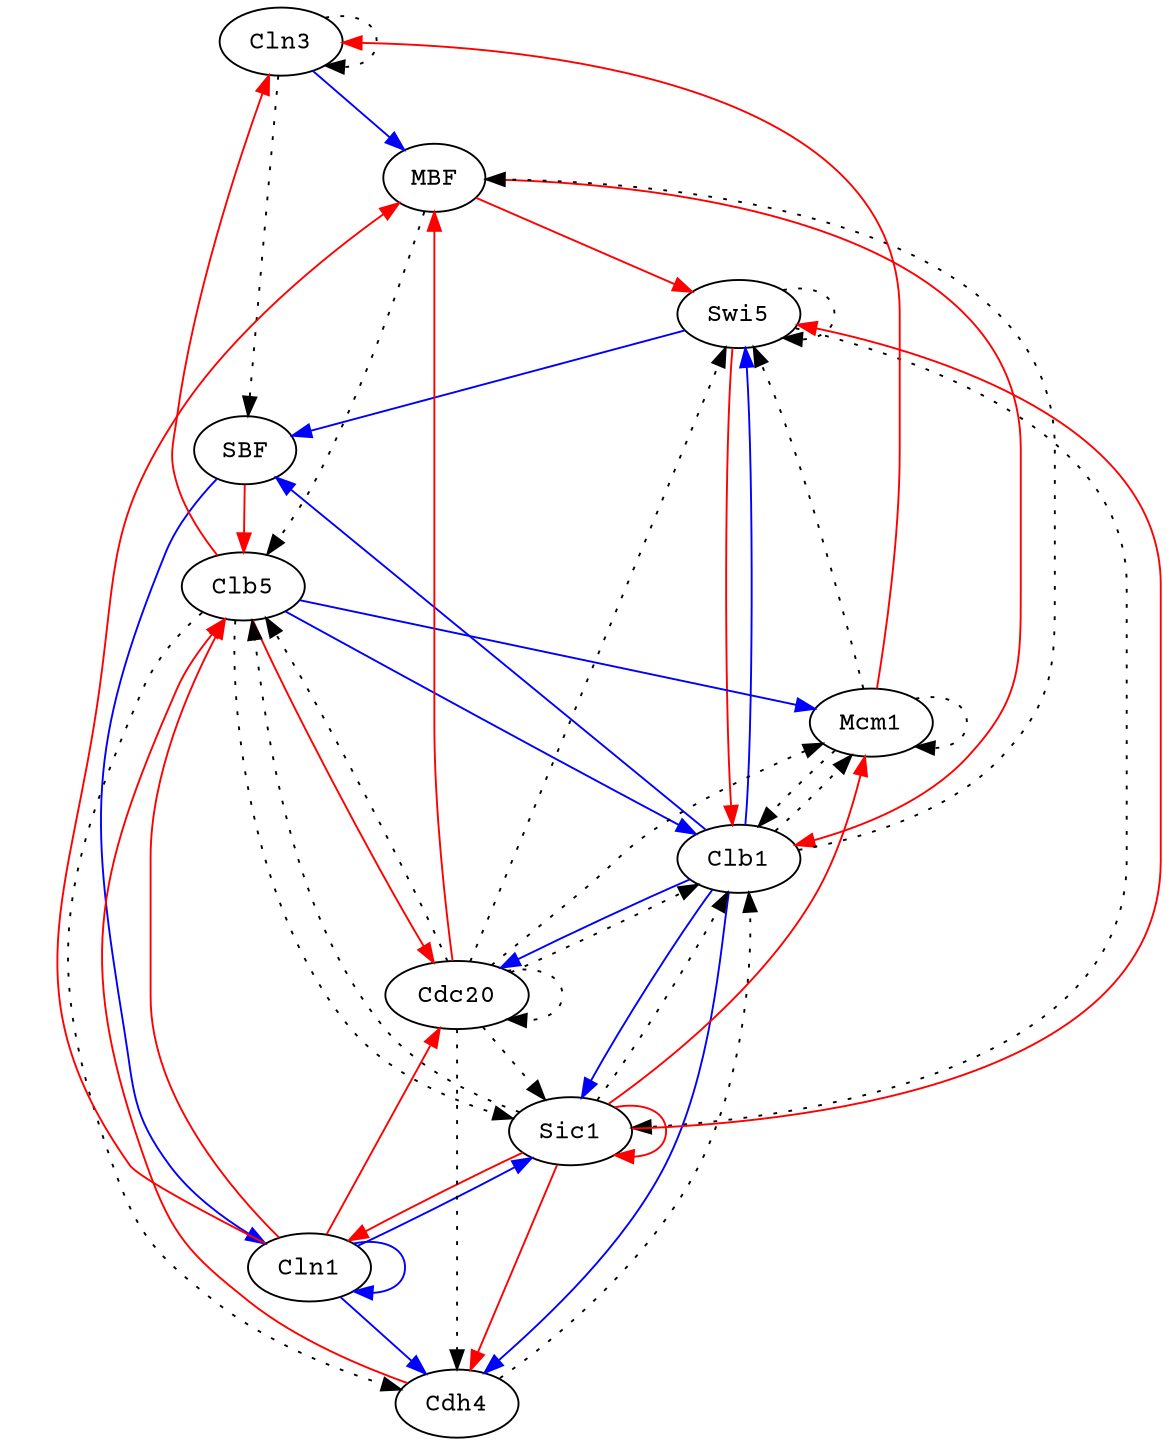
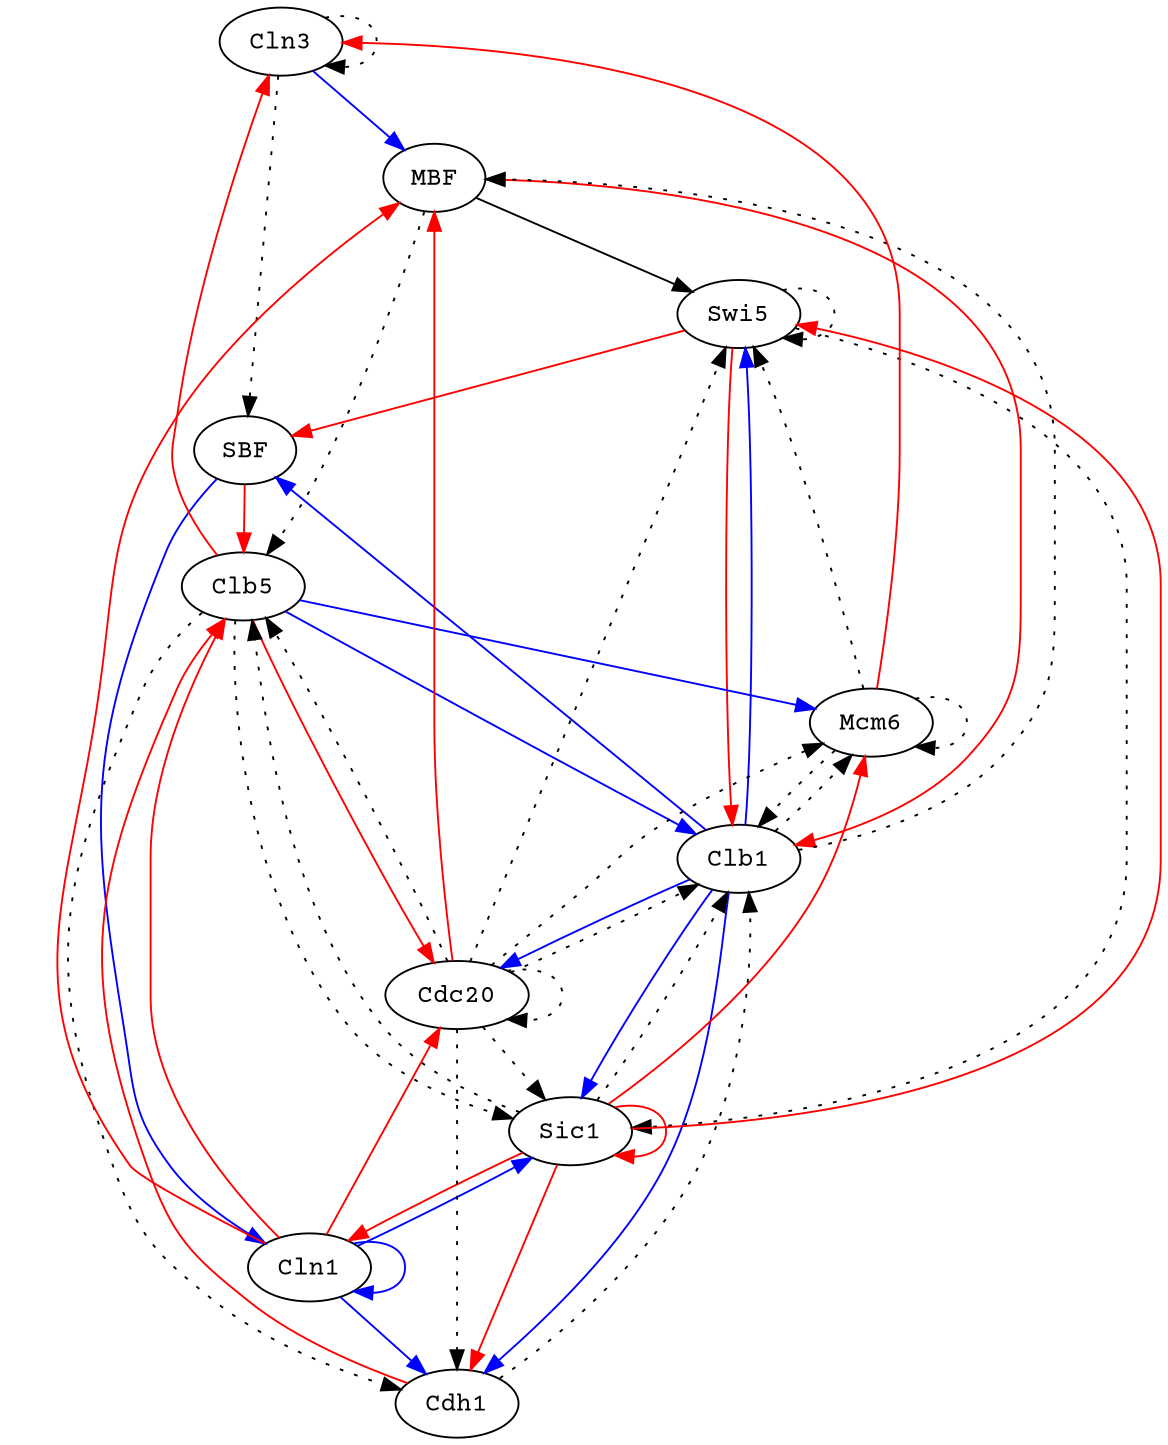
(575, 241) -> (575, 241)
(498, 381) -> (498, 381)
(871, 723) -> (871, 723)
(457, 1404) -> (457, 1404)
